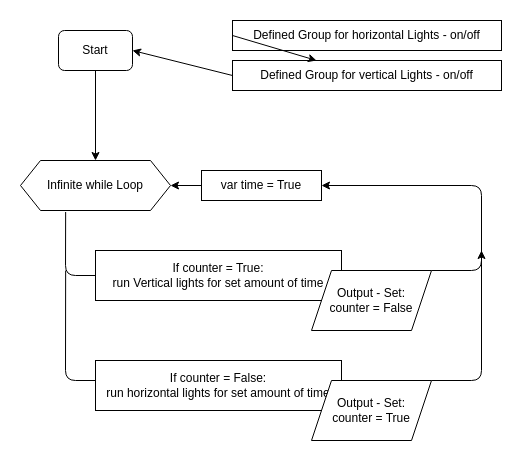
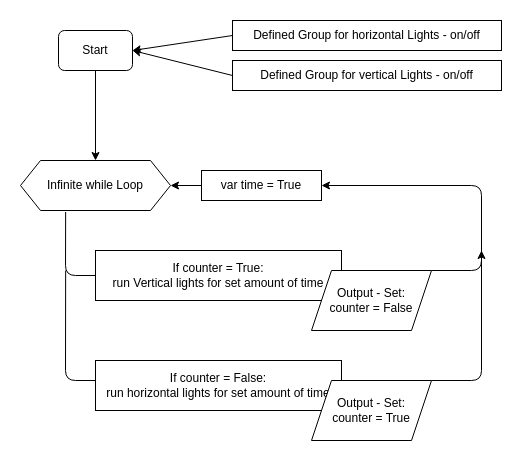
(271, 47) -> (186, 43)
